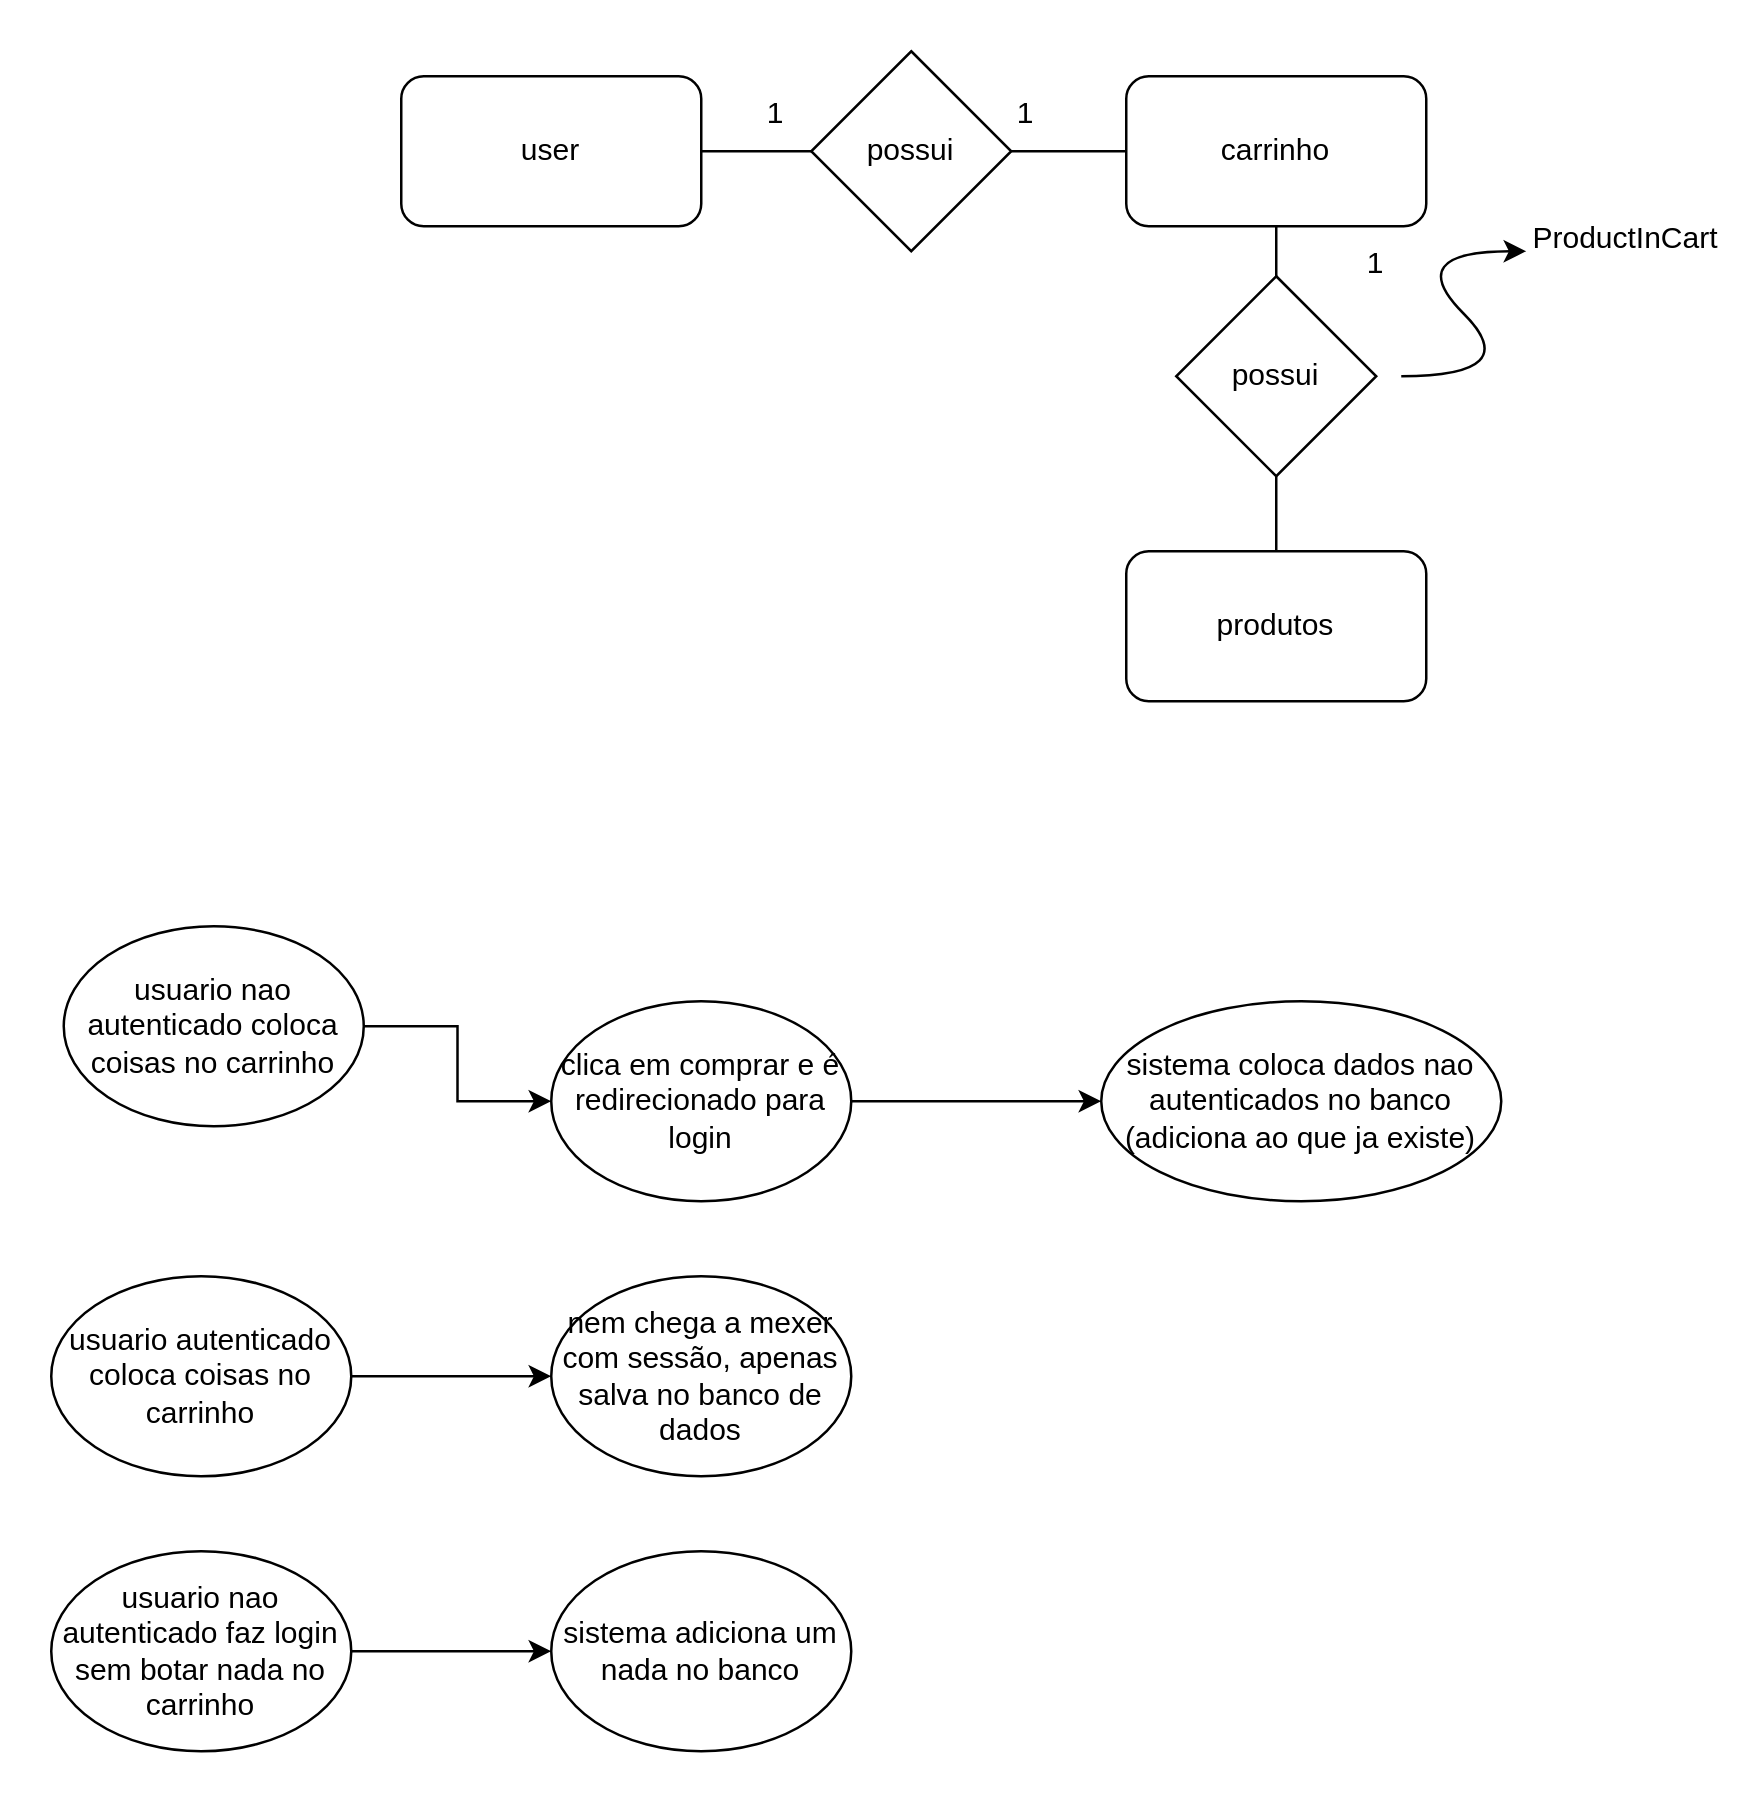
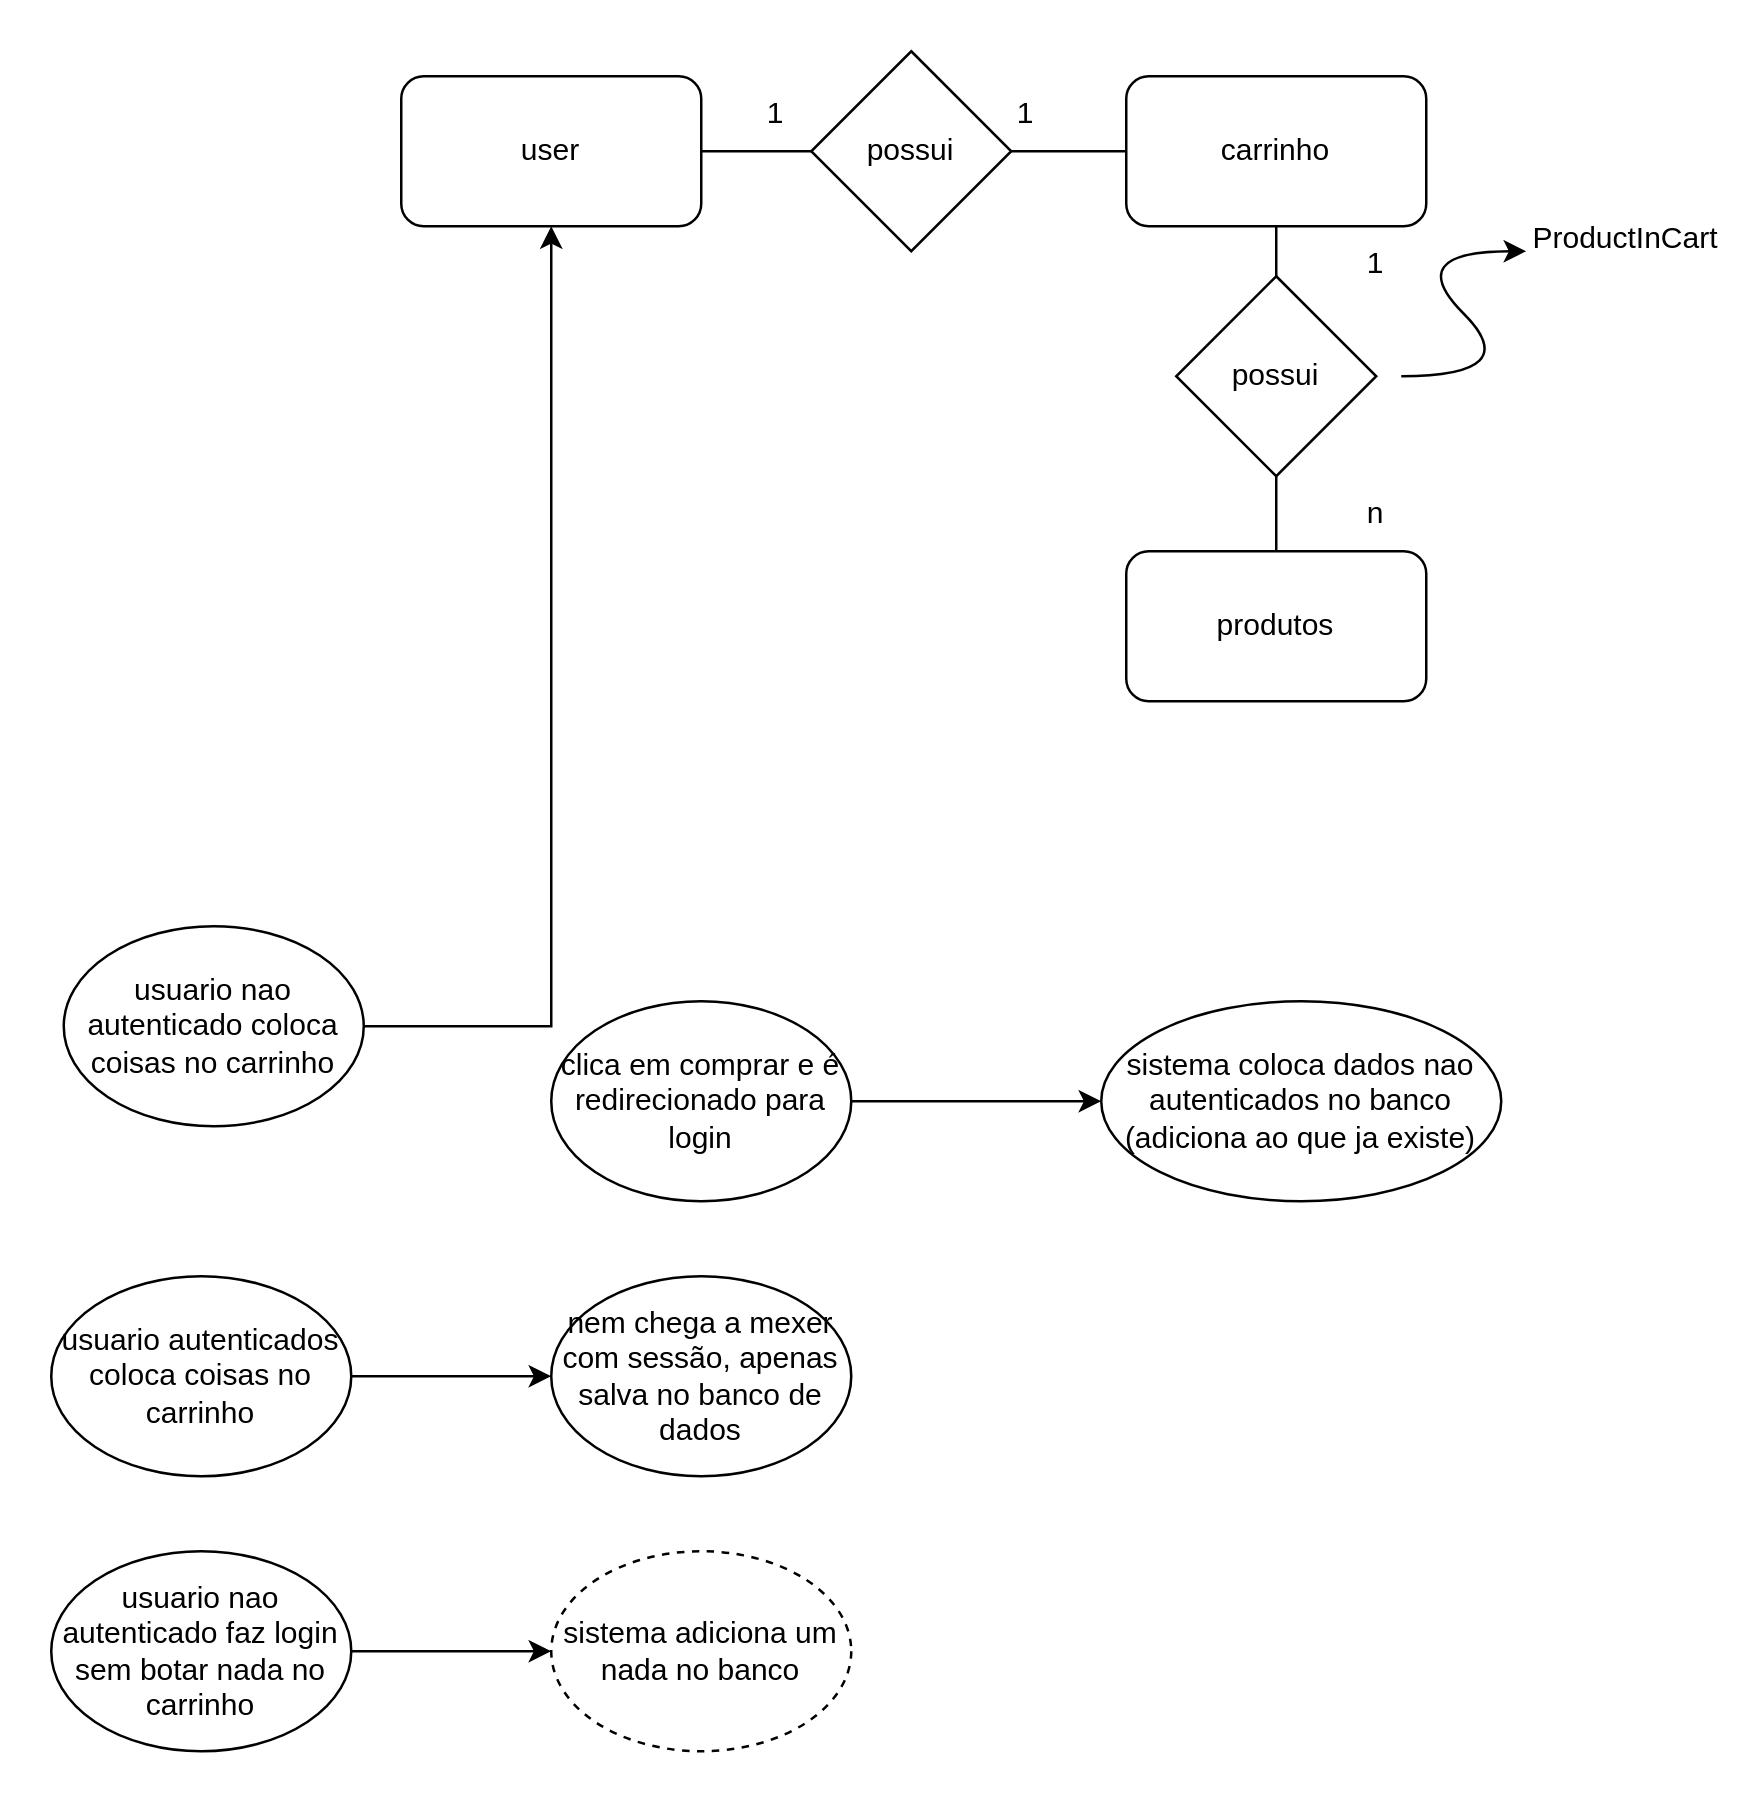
none -> (1376, 514)
(458, 1100) -> (551, 683)
(201, 1376) -> (201, 1376)
(701, 1651) -> (701, 1651)
